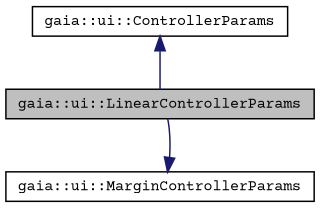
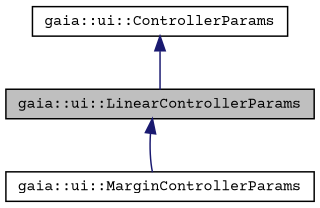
(170, 138) -> (150, 153)
